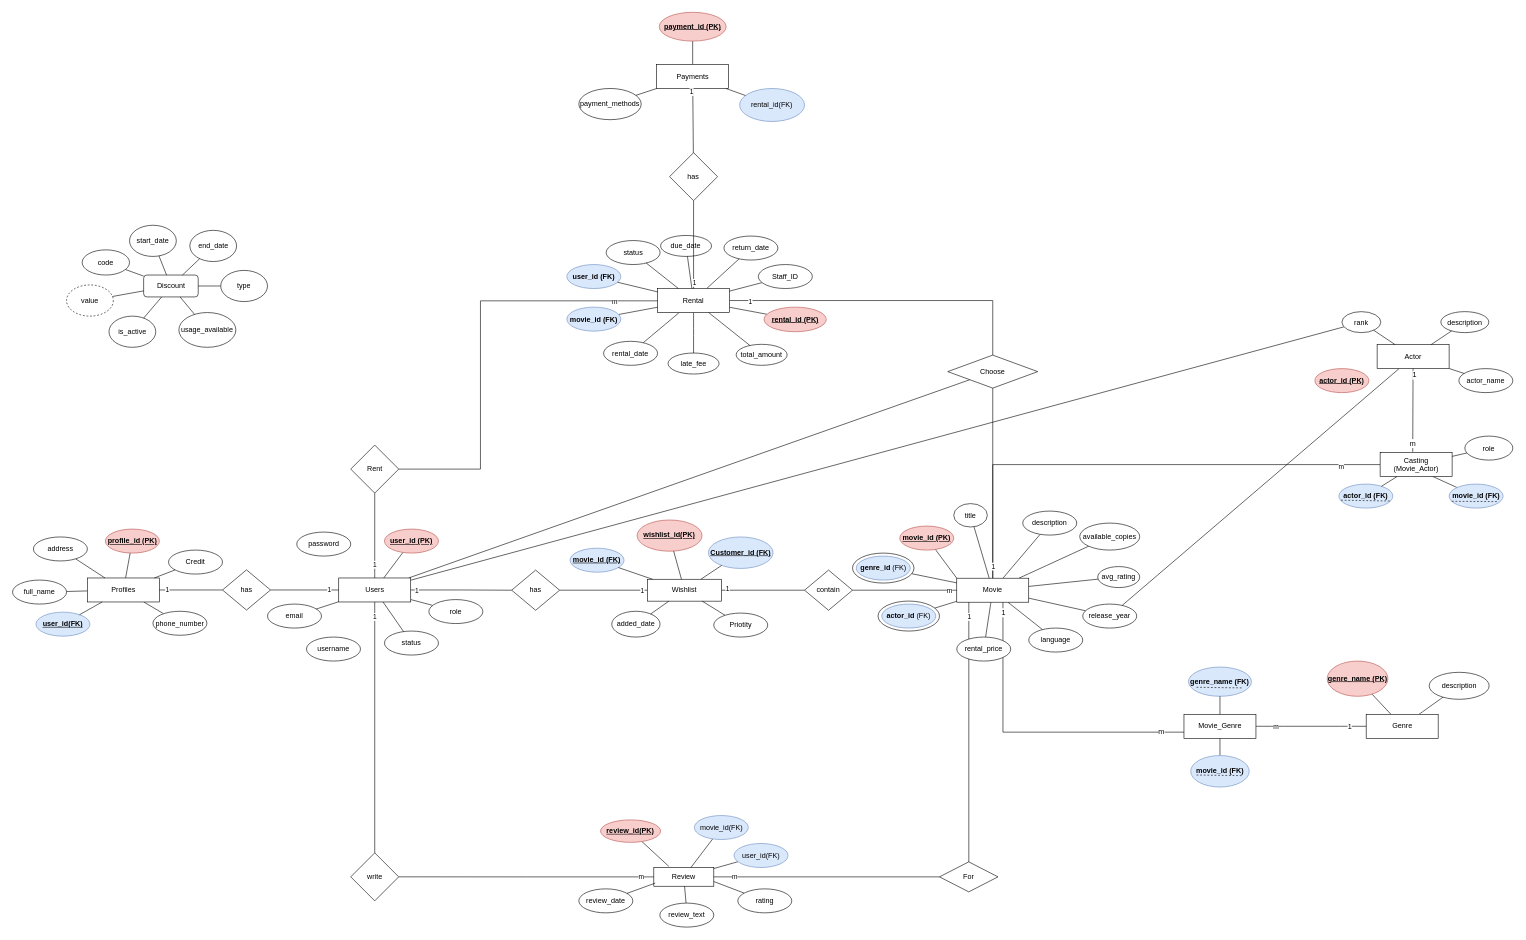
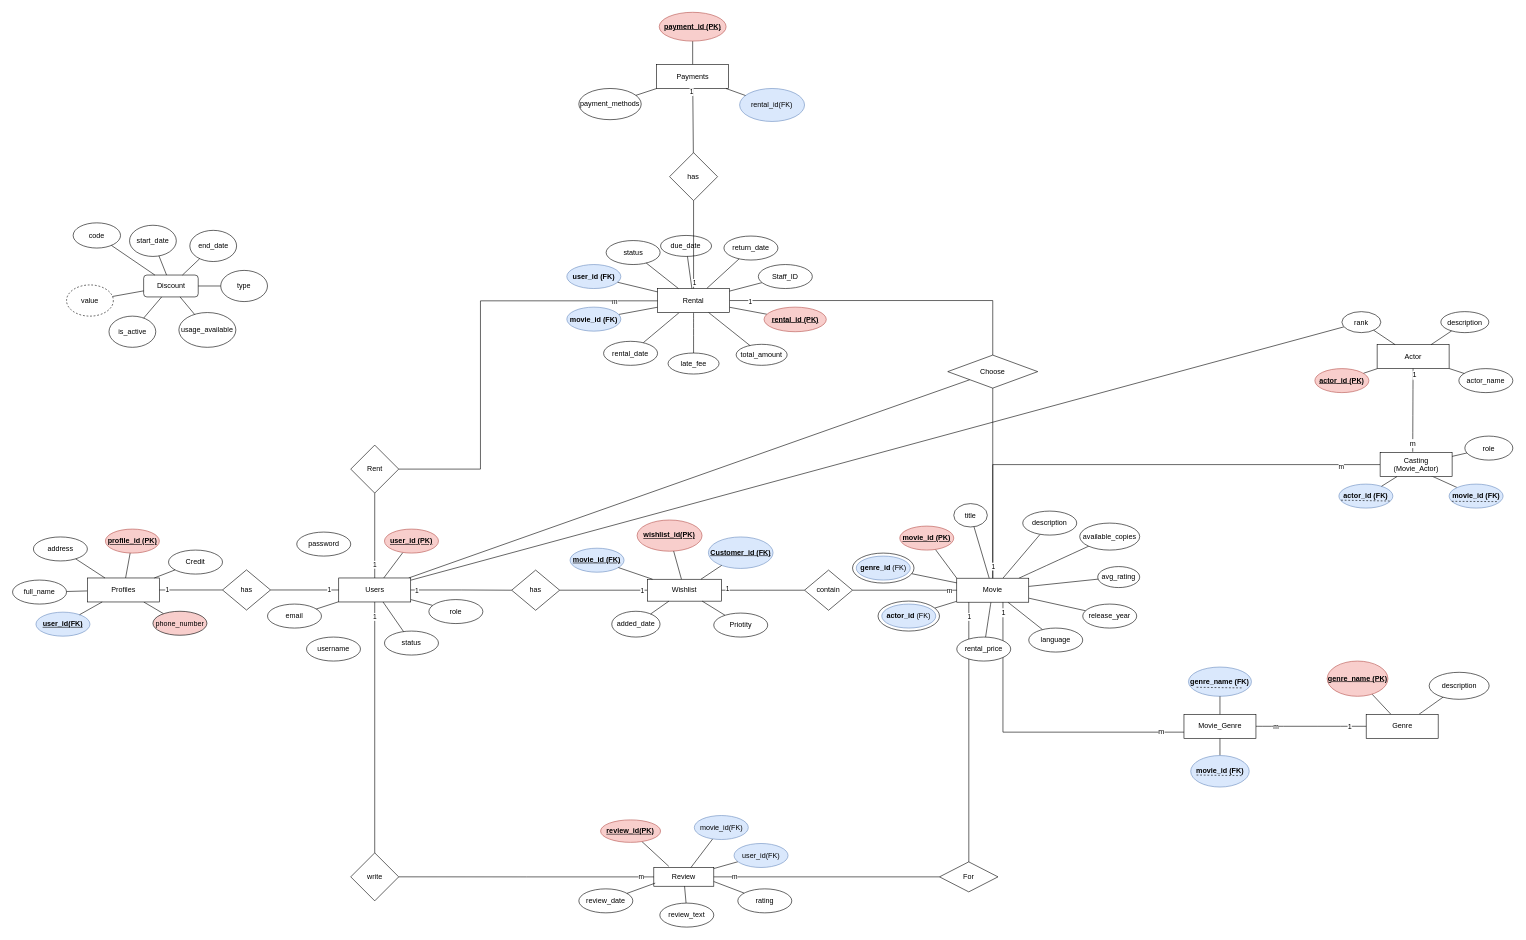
(106, 263) -> (97, 236)
(1261, 487) -> (1370, 371)
(180, 623) -> (180, 623)
